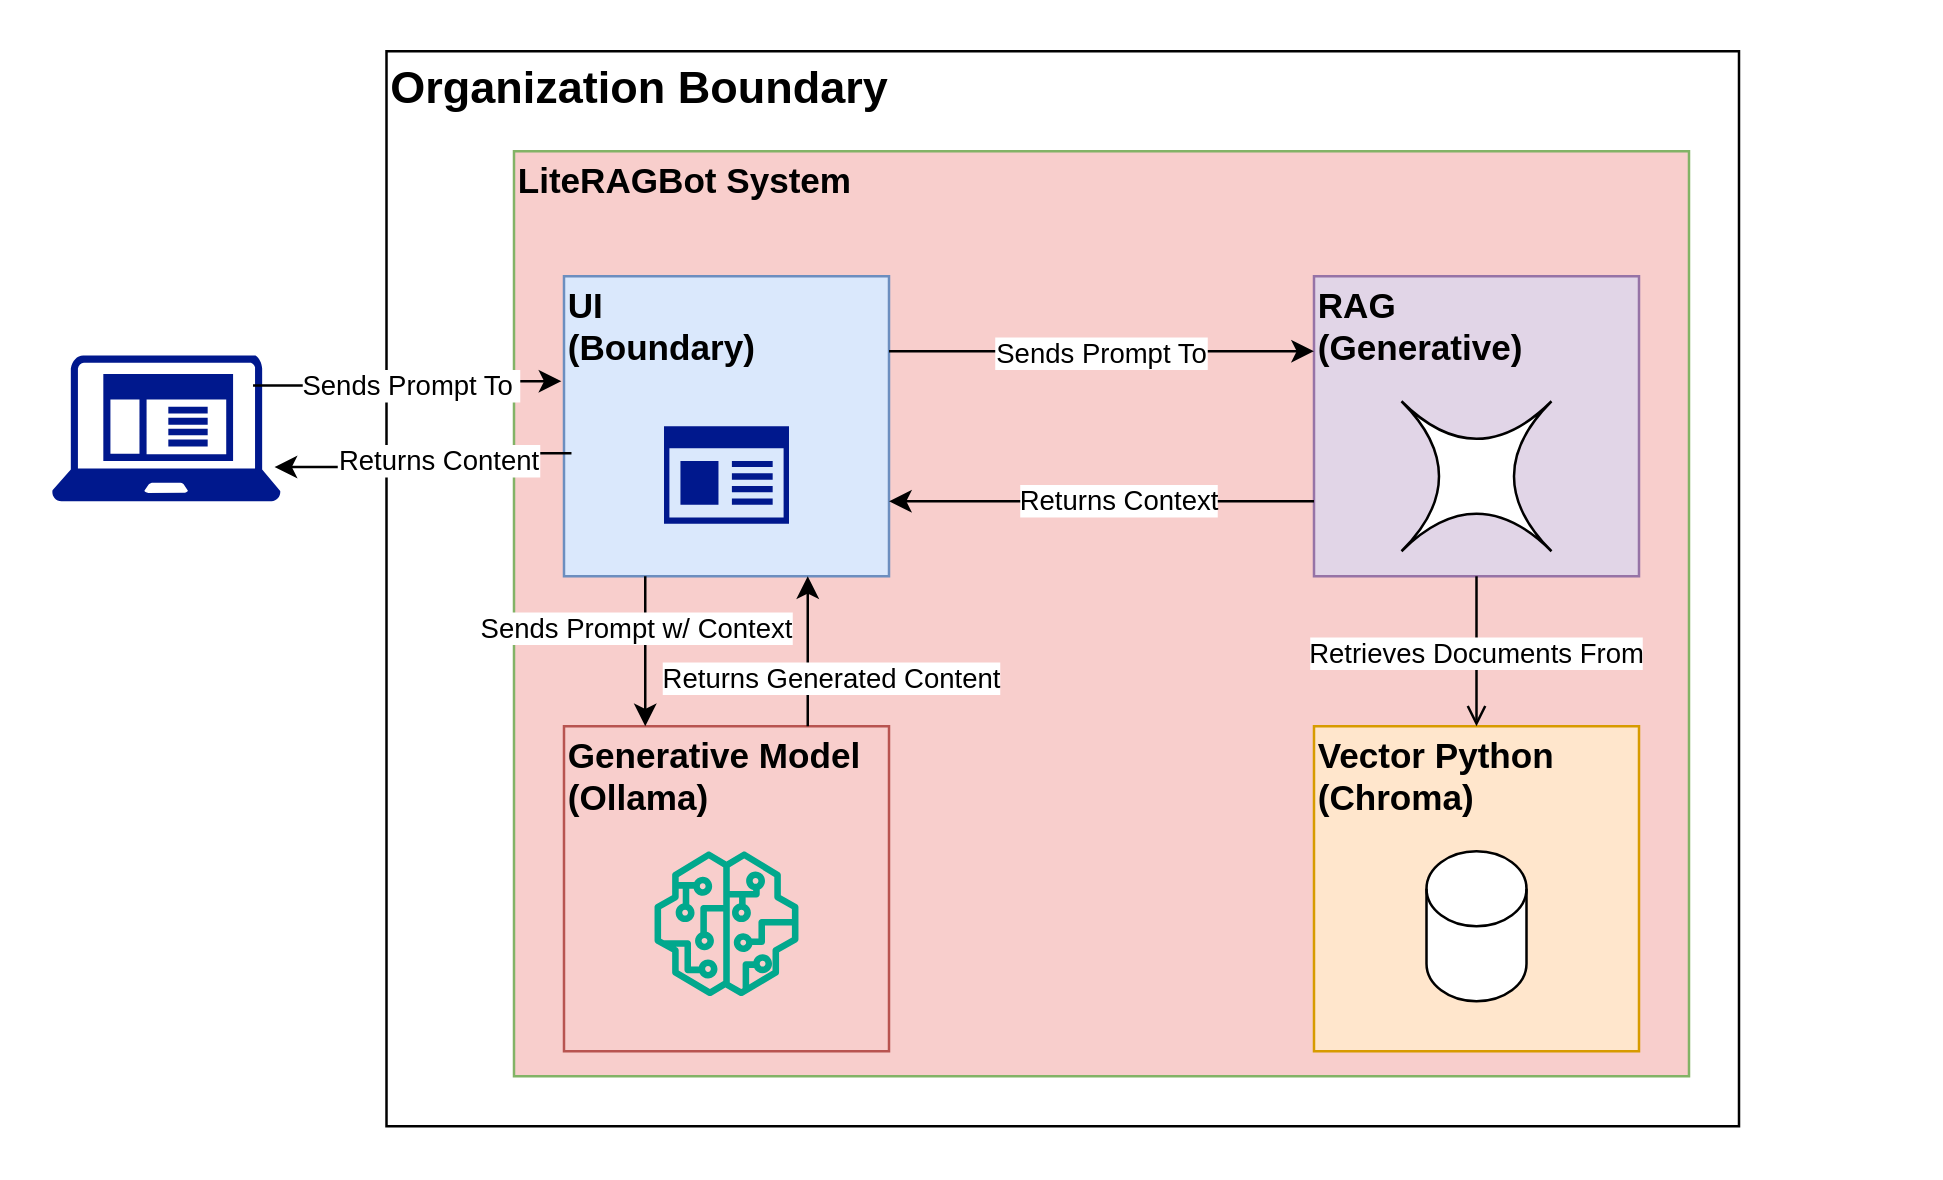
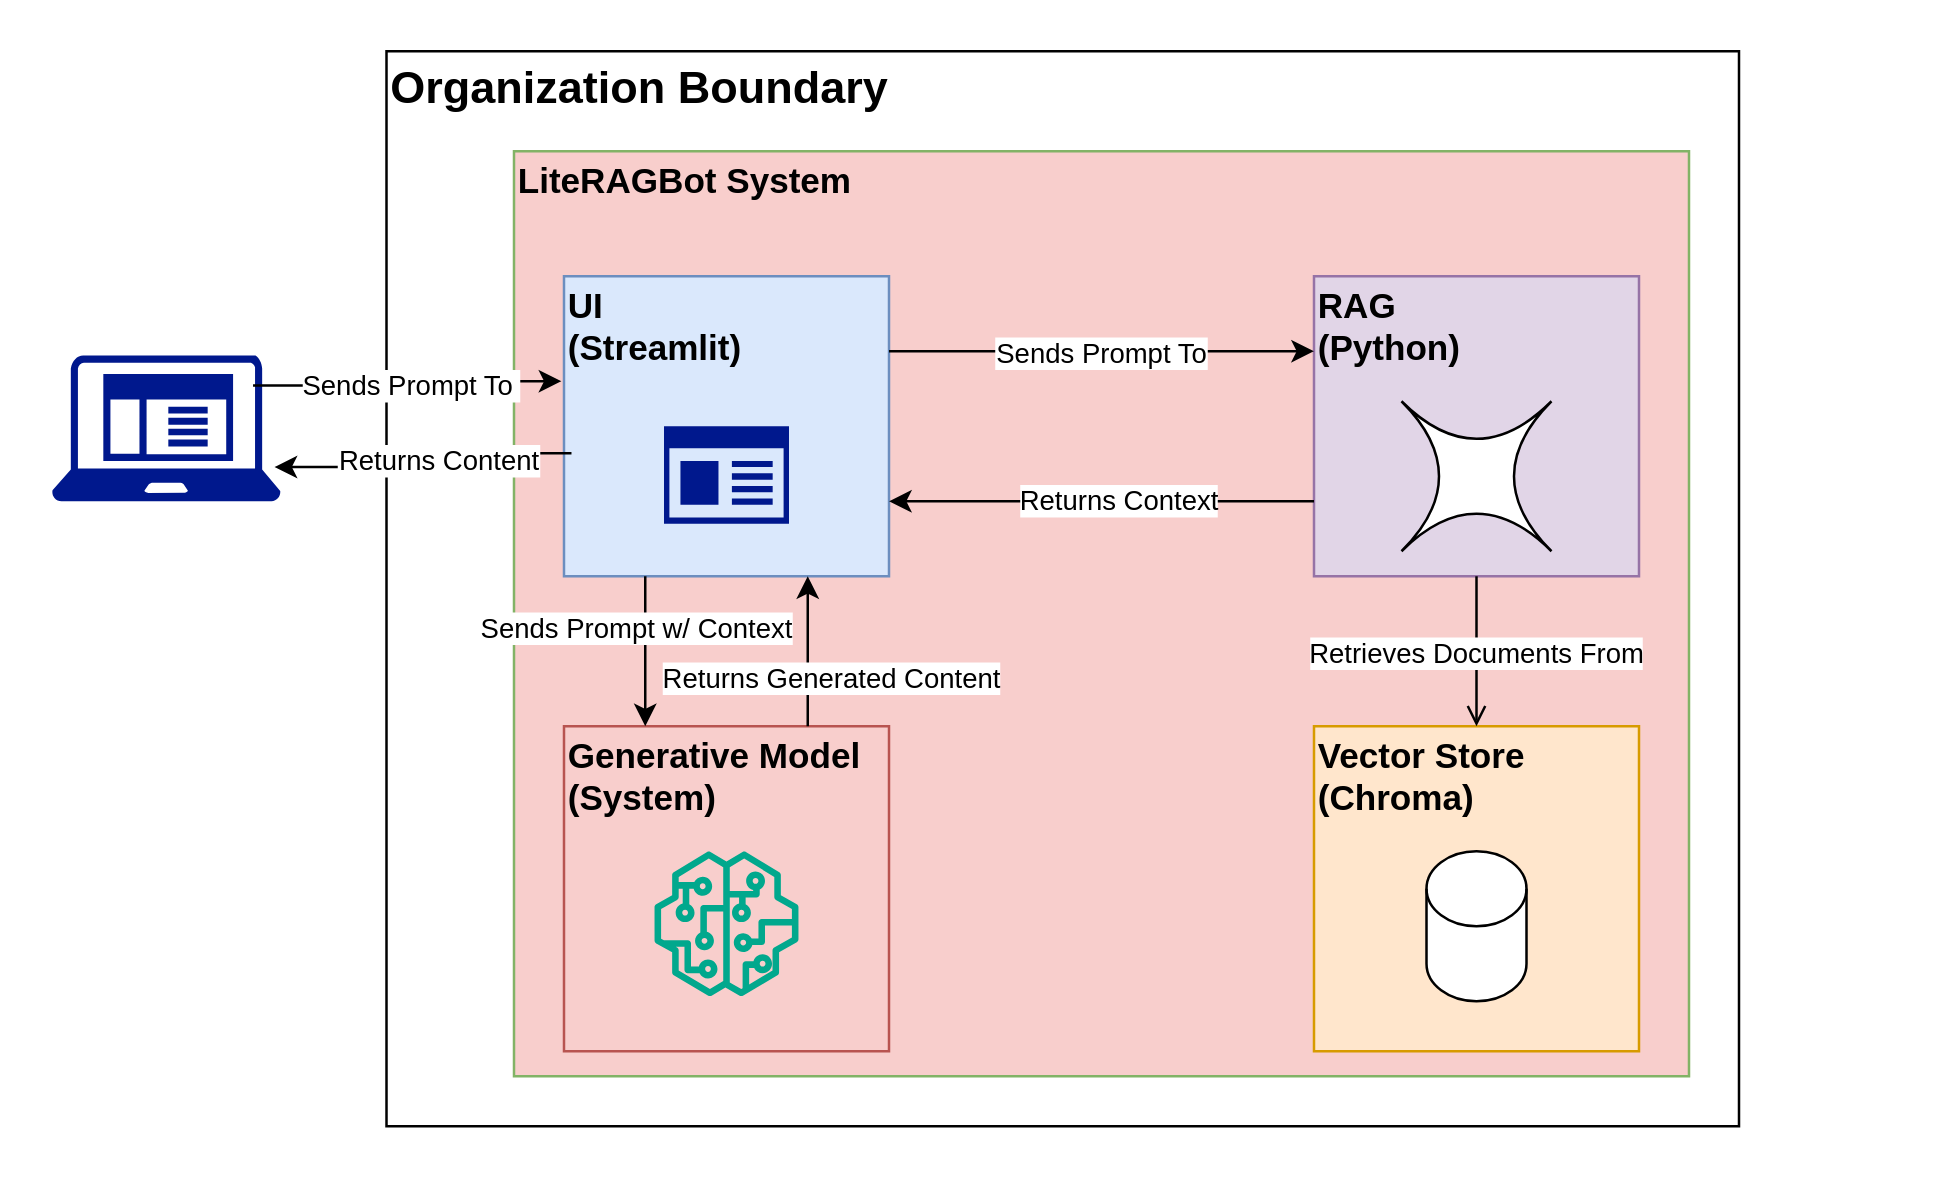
(653, 287) -> (653, 287)
(1416, 287) -> (1386, 287)
(691, 737) -> (691, 737)
(1424, 737) -> (1416, 737)
